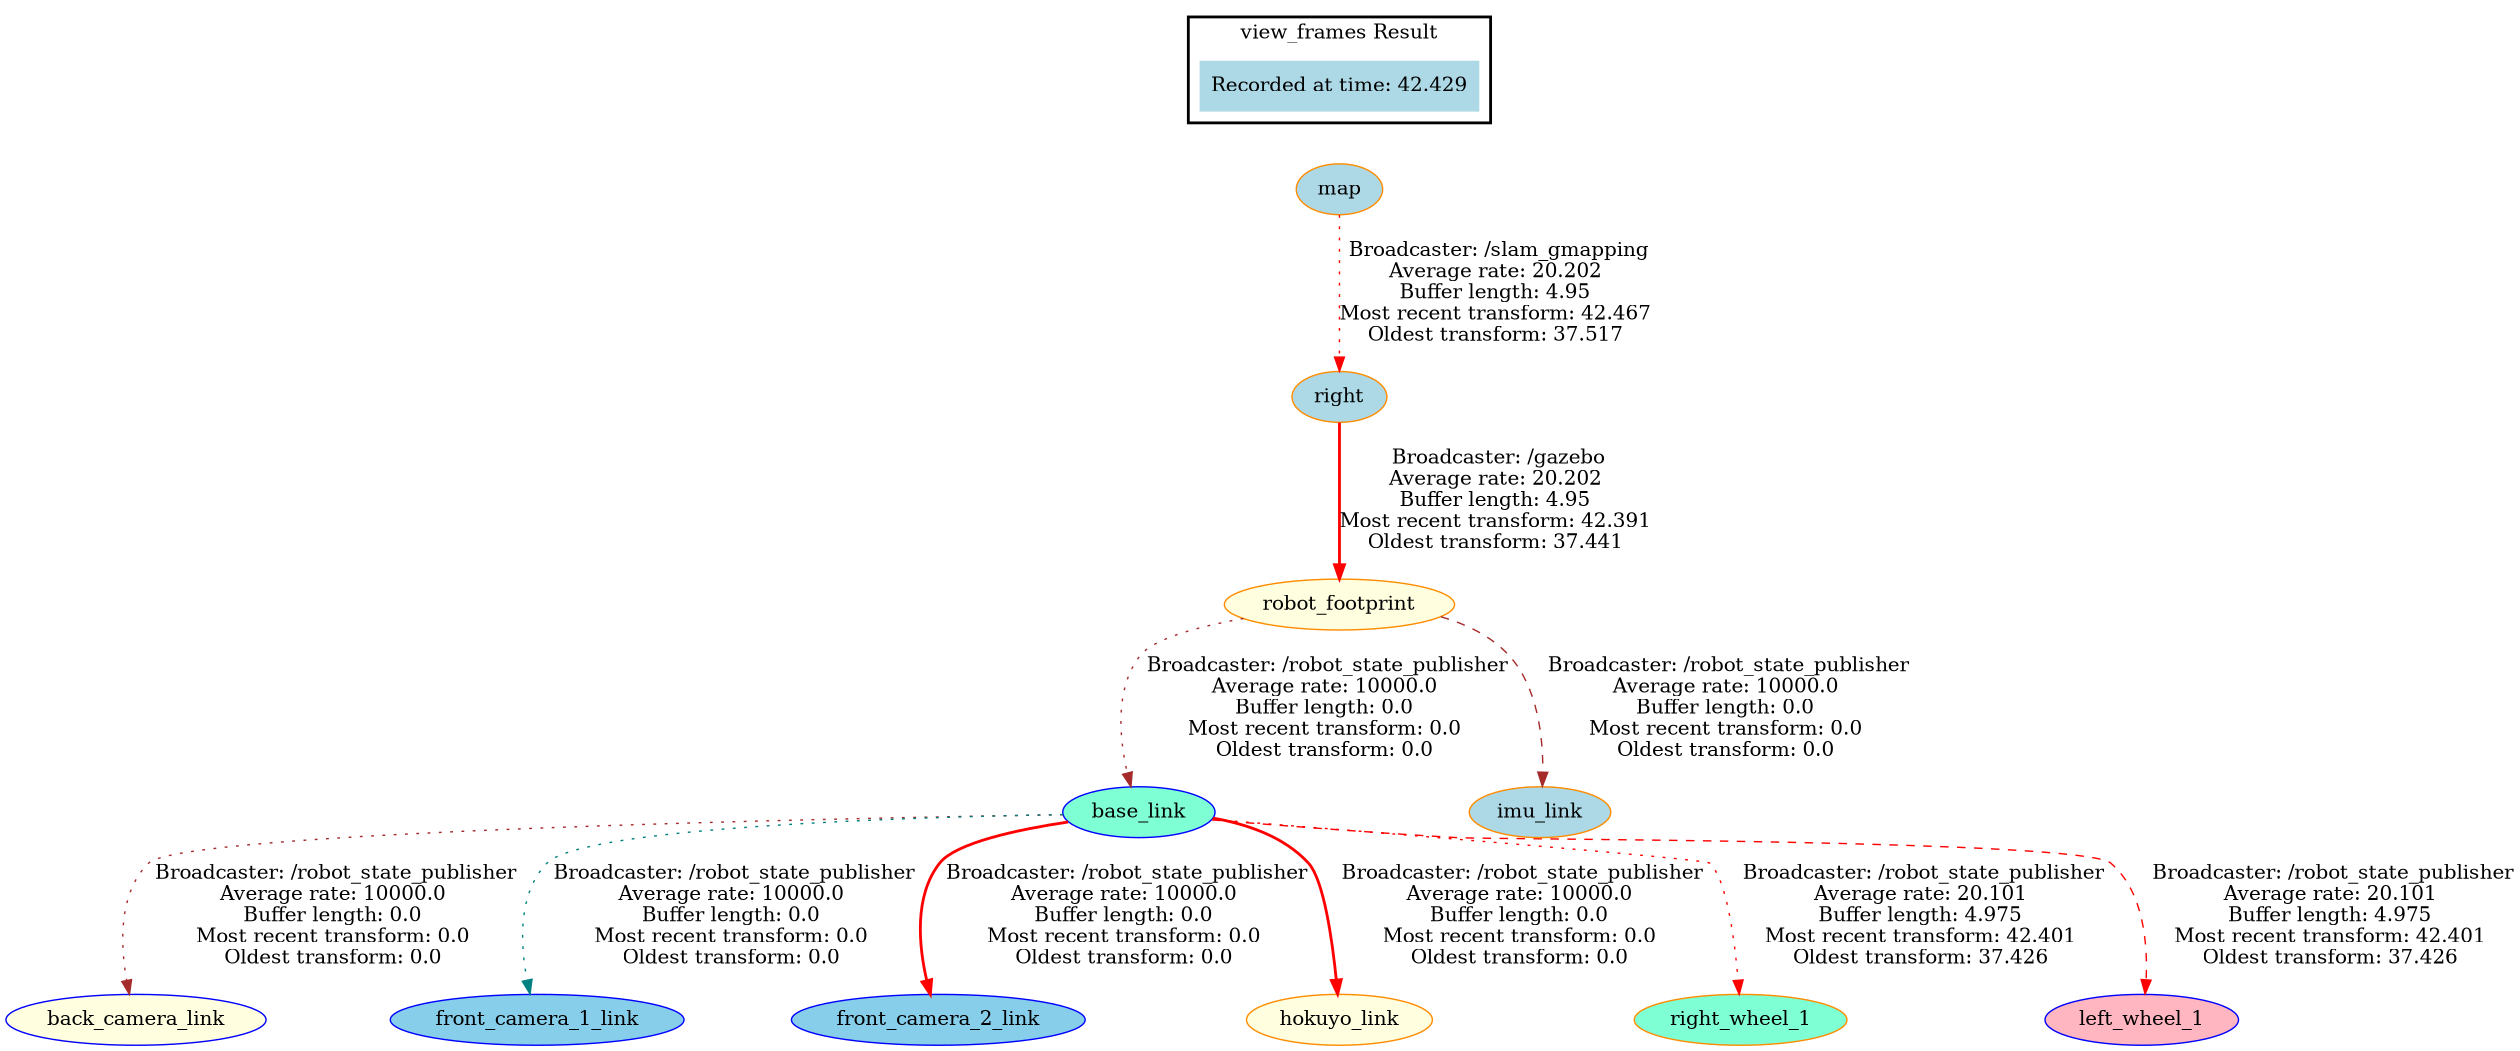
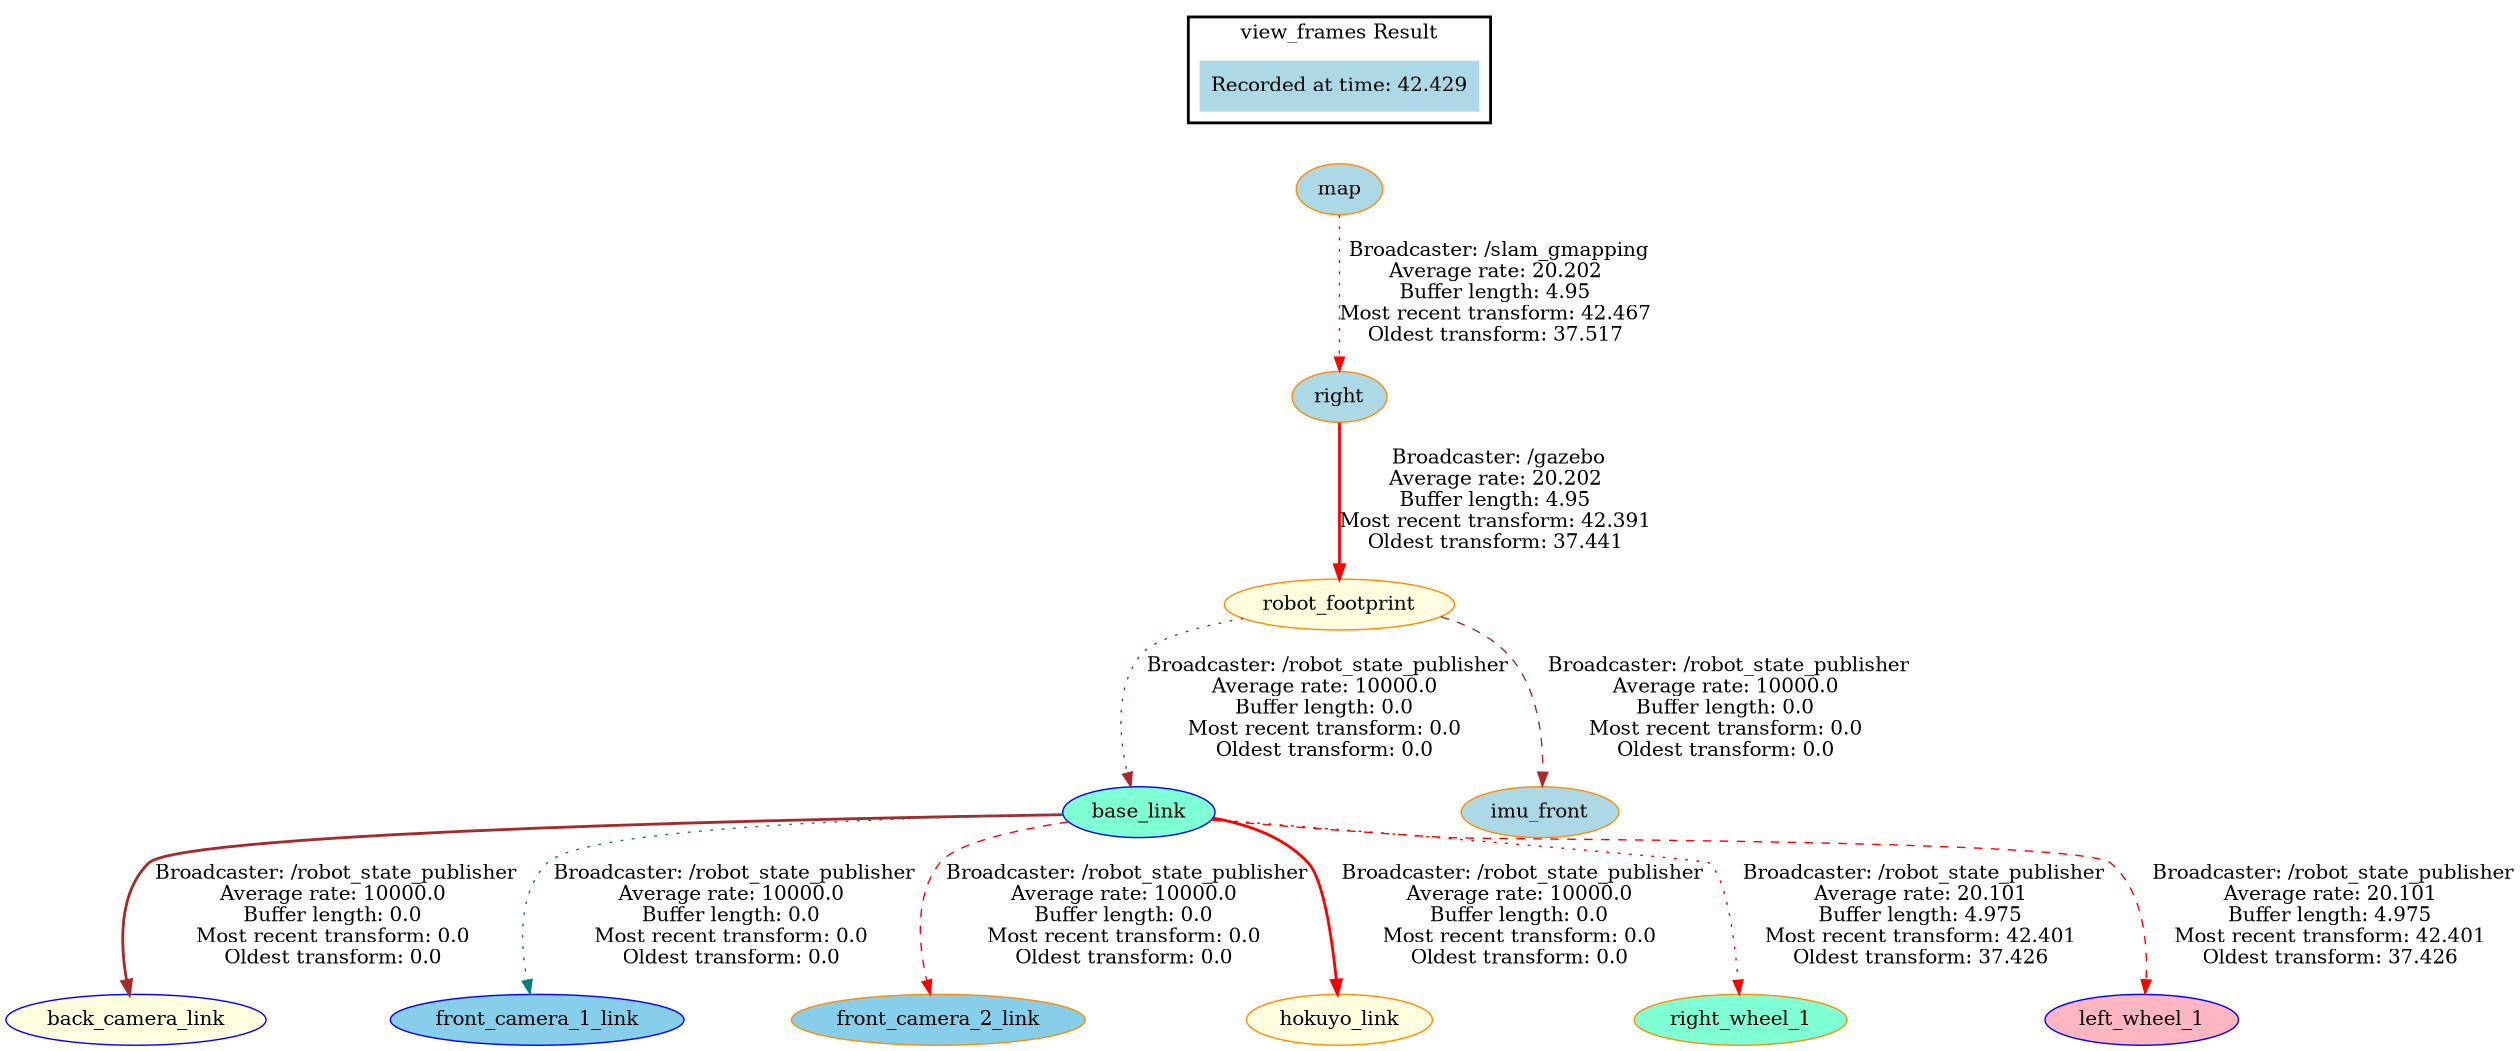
(1540, 812) -> (1540, 812)
(543, 828) -> (543, 828)
(945, 858) -> (945, 858)
(938, 1020) -> (938, 1020)
